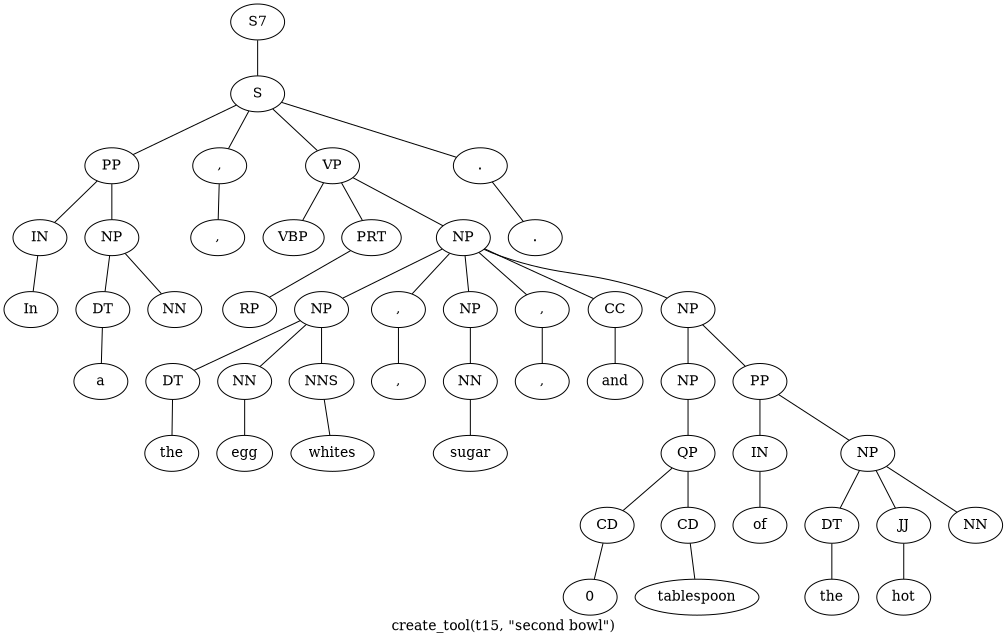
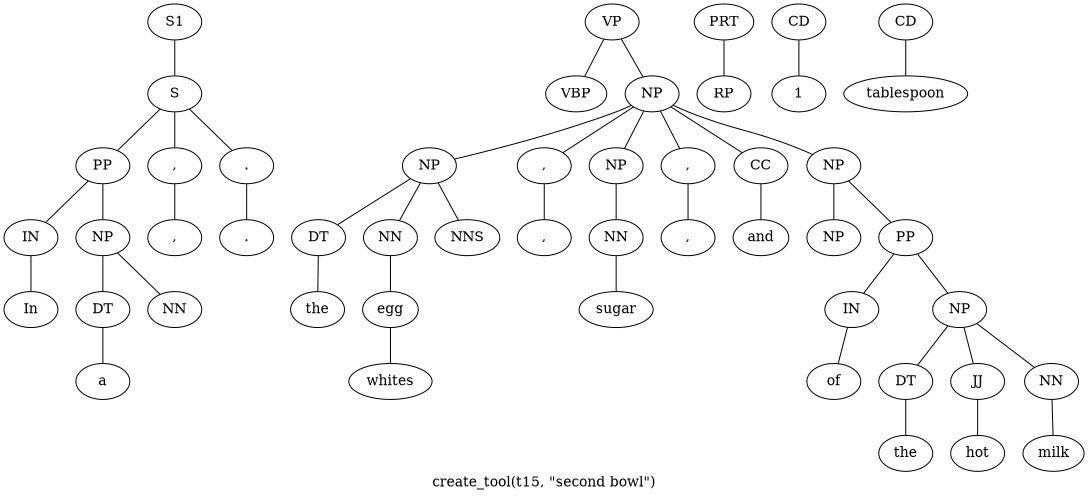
(258, 22) -> (175, 22)
(295, 130) -> none
(352, 202) -> none
(327, 417) -> (390, 346)
(688, 453) -> none
none -> (1054, 453)
(590, 597) -> (799, 94)
